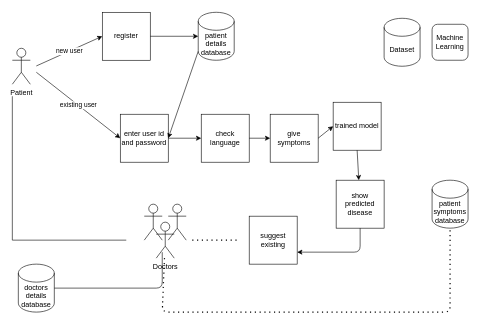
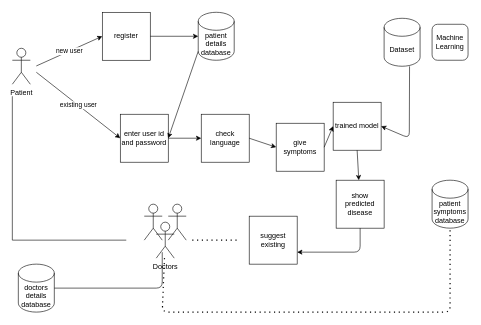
none -> (410, 114)
(294, 138) -> (300, 147)
